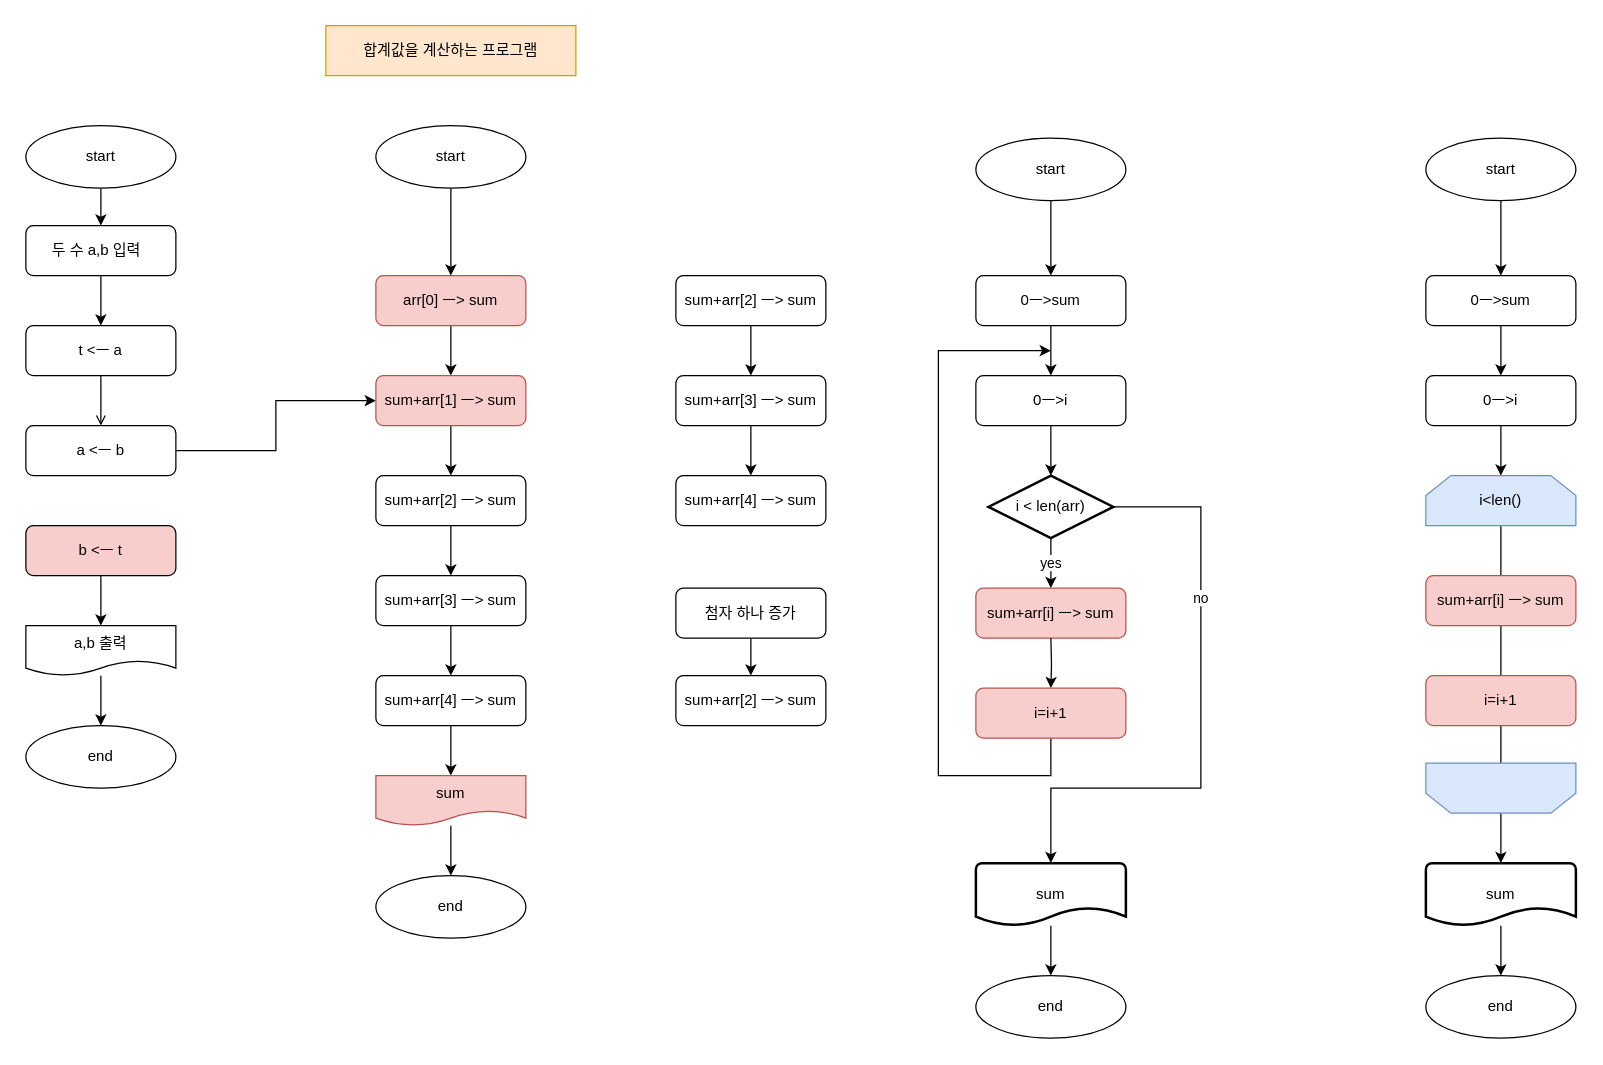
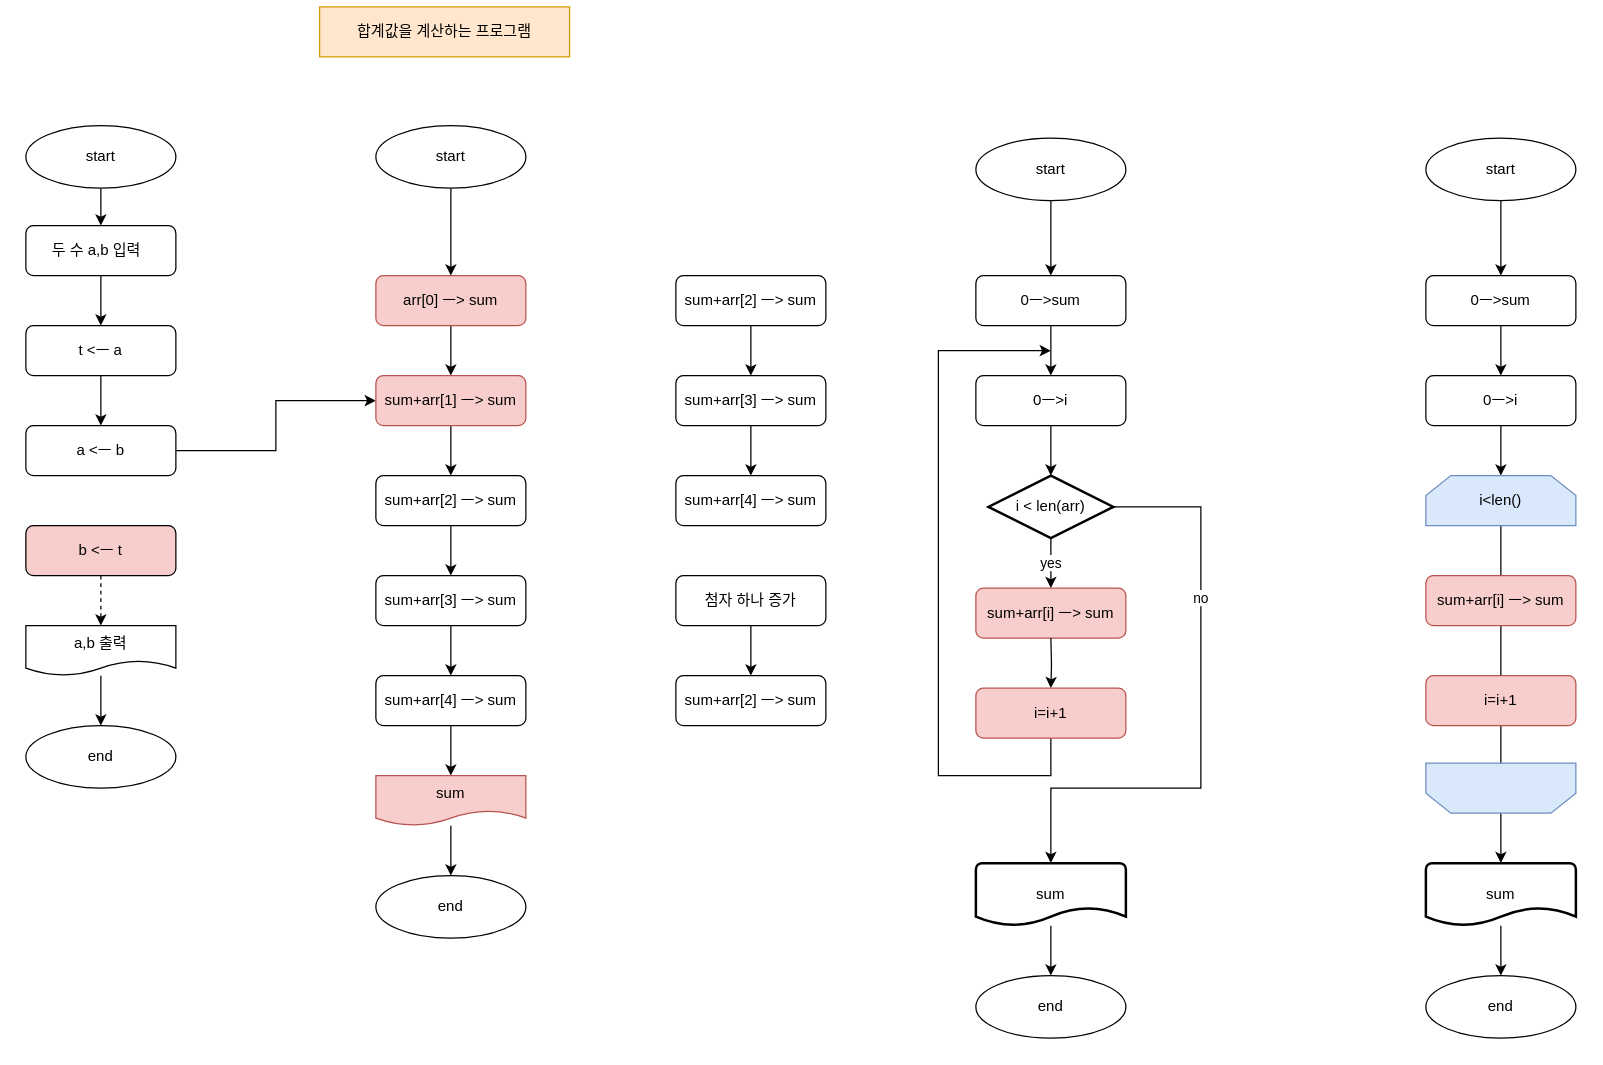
(451, 51) -> (444, 32)
(101, 417) -> (101, 416)
(101, 596) -> (101, 596)
(751, 613) -> (751, 601)
